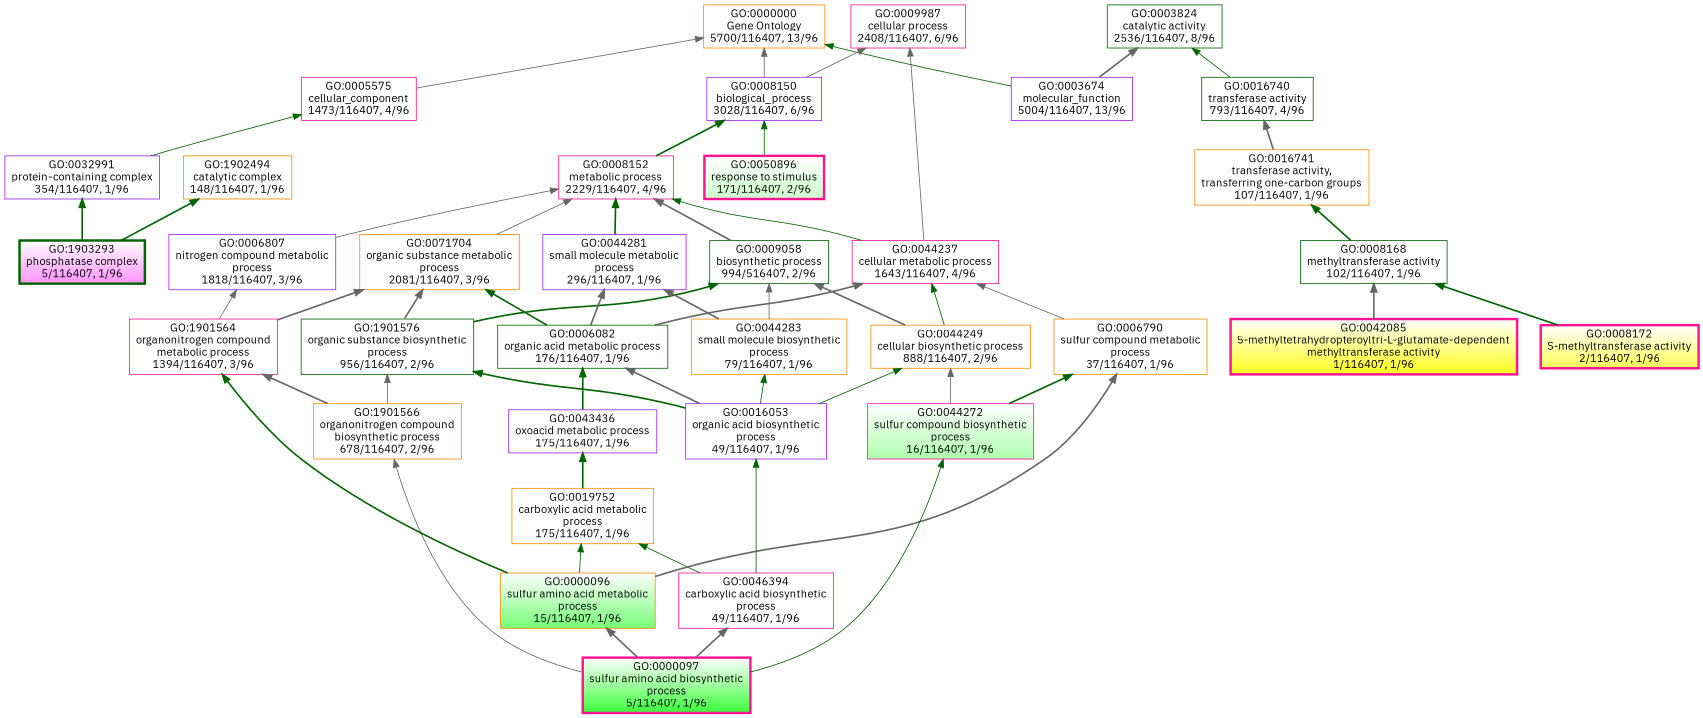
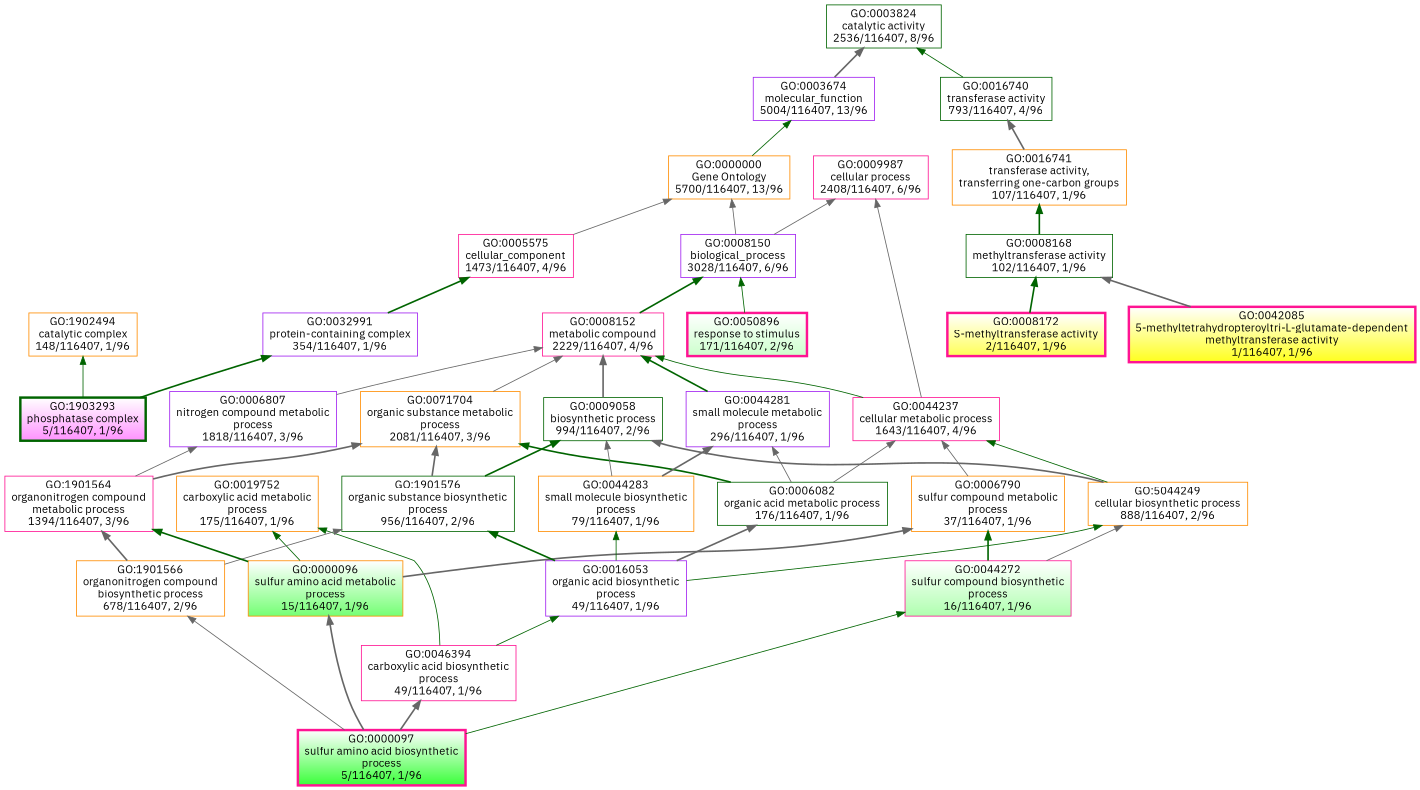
(922, 67) -> (769, 141)
(222, 136) -> (424, 297)
(616, 177) -> (603, 335)
(156, 222) -> (83, 381)
(769, 262) -> (603, 419)
(755, 306) -> (869, 458)
(596, 311) -> (784, 468)
(951, 347) -> (1168, 504)
(583, 431) -> none
